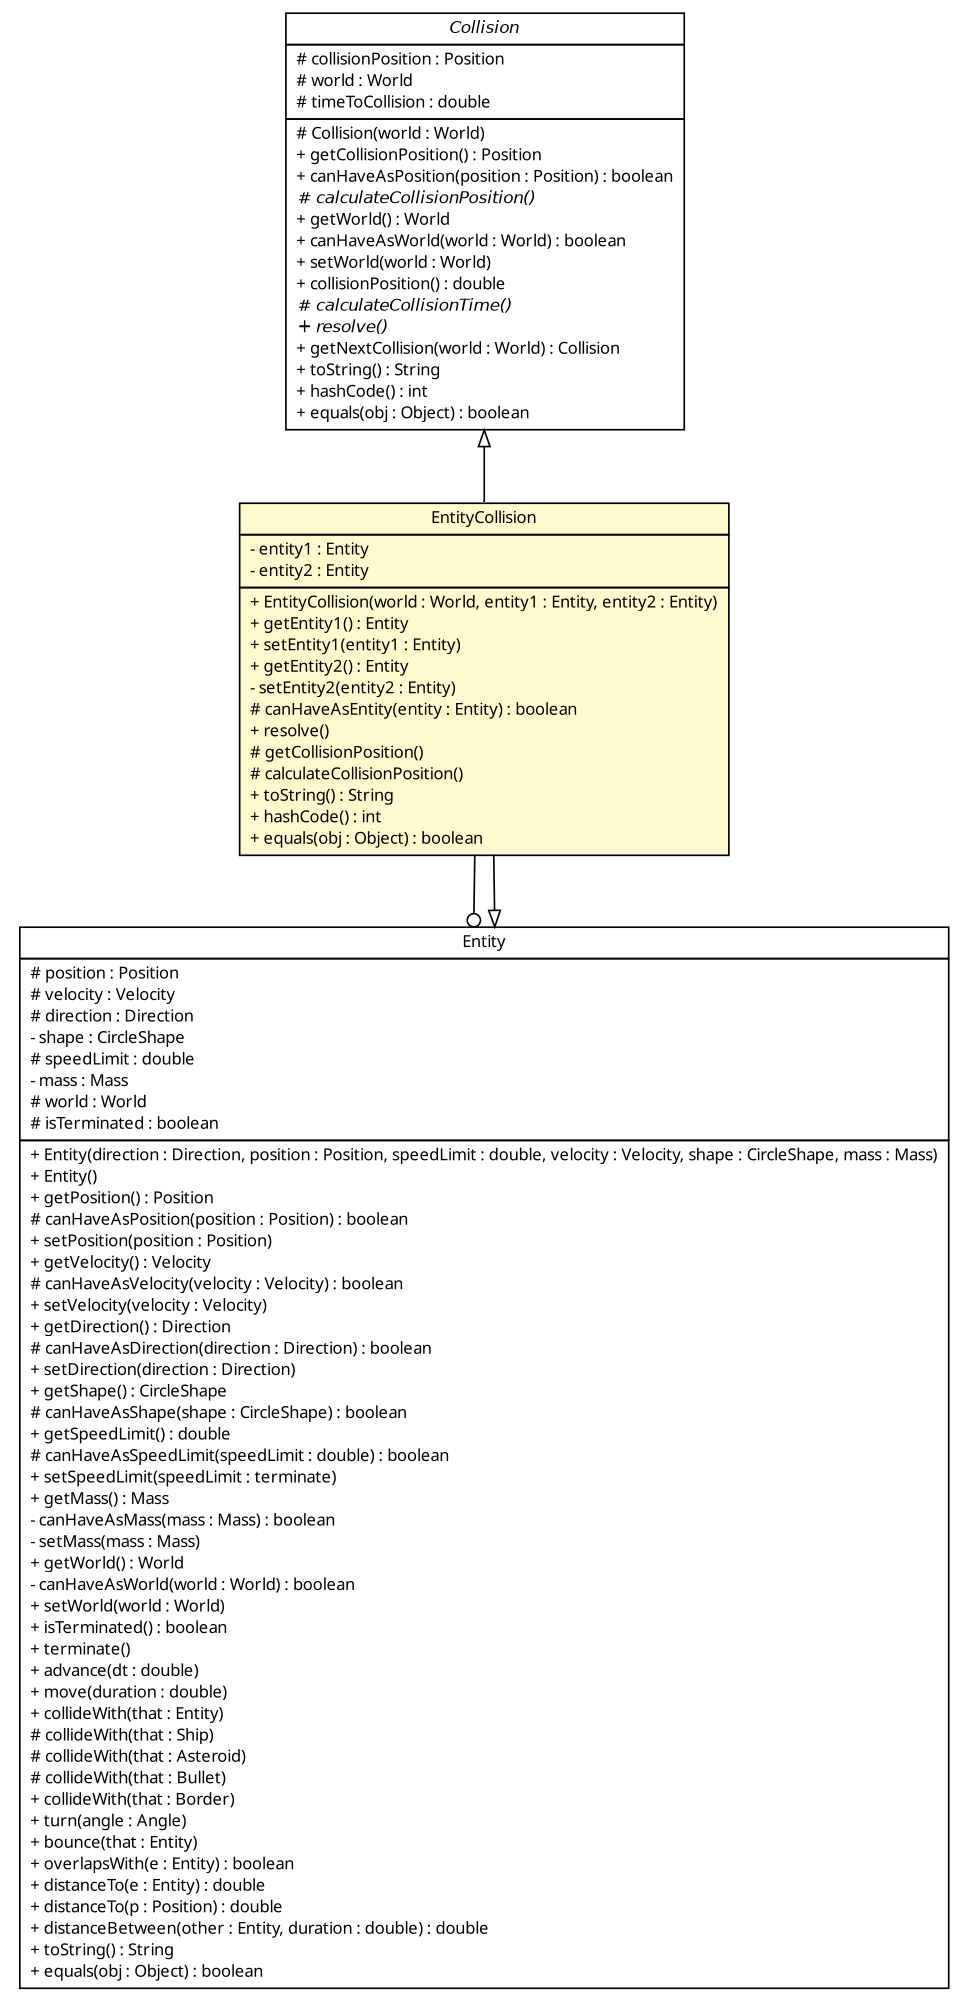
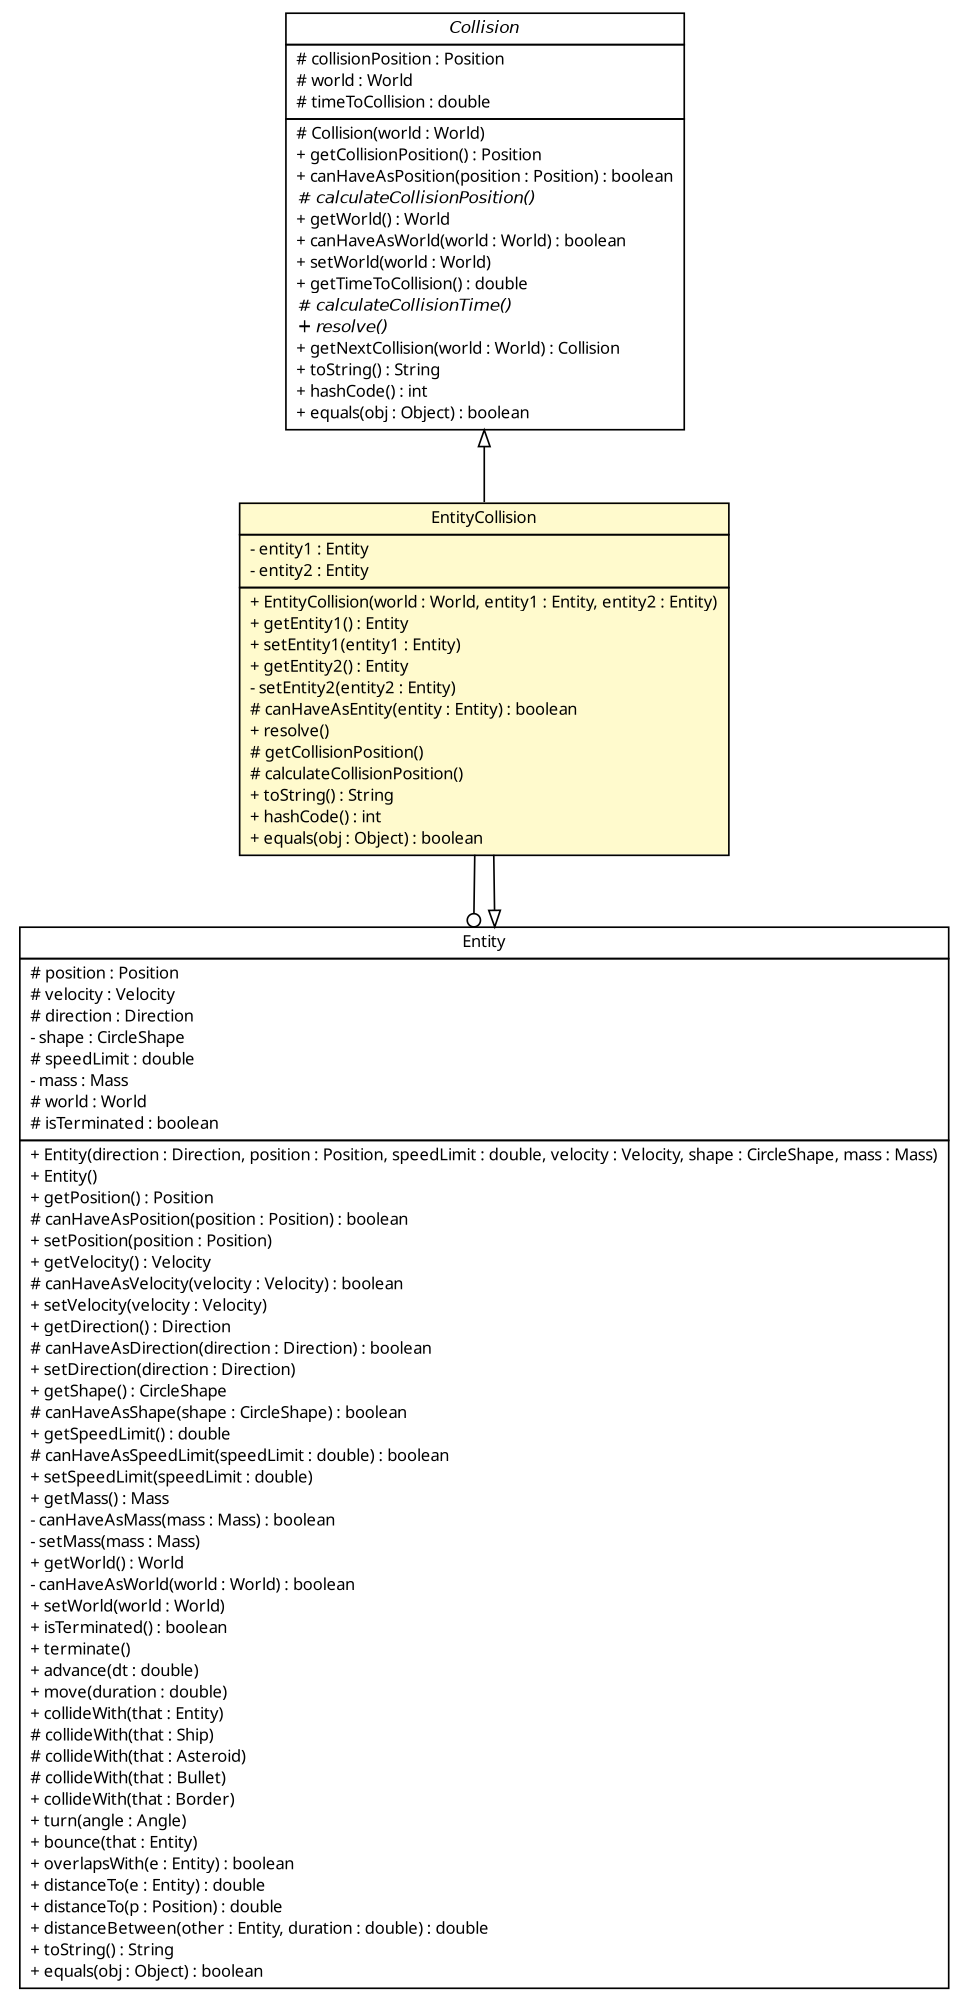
(402, 284) -> (412, 284)
(183, 1478) -> (172, 1478)
